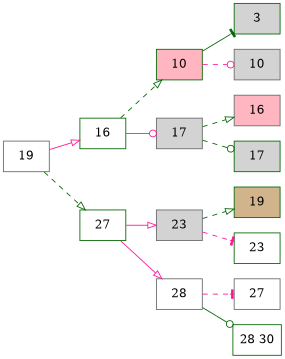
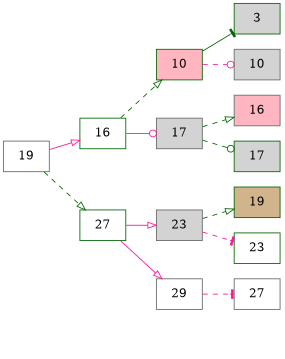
(179, 294) -> (179, 294)
(257, 340) -> none
